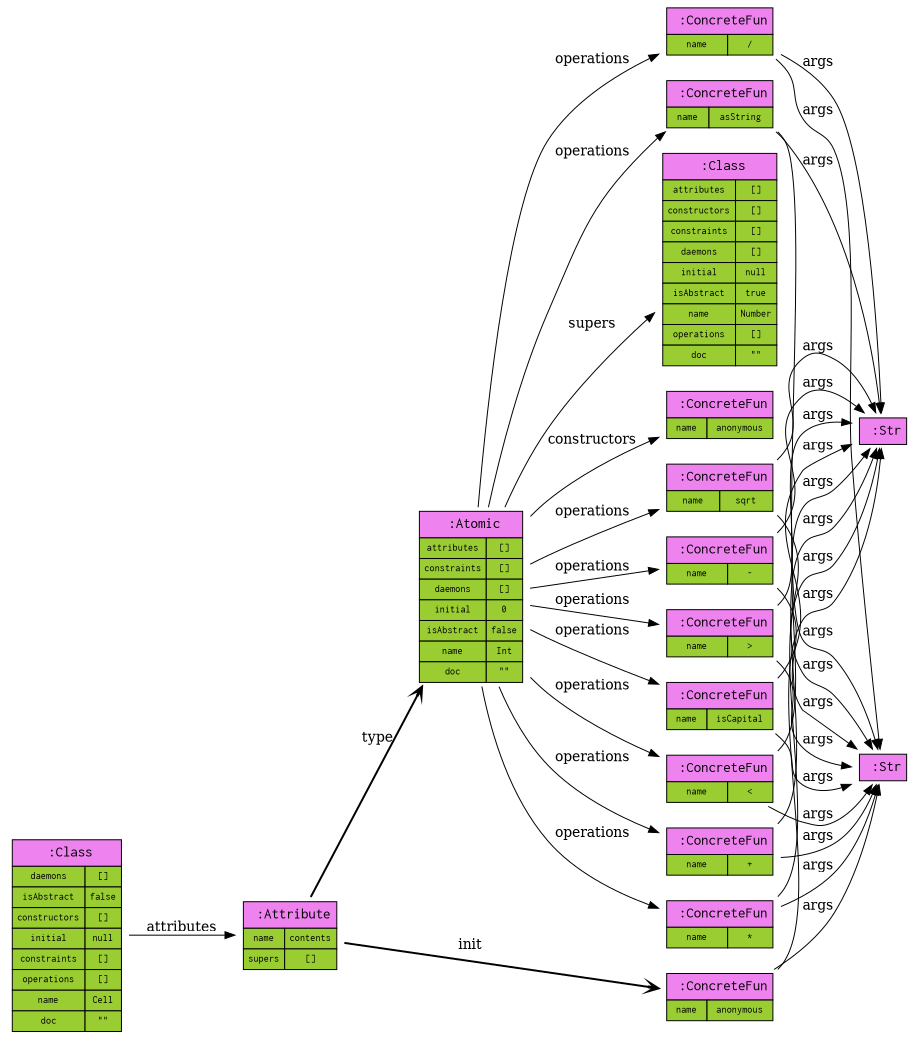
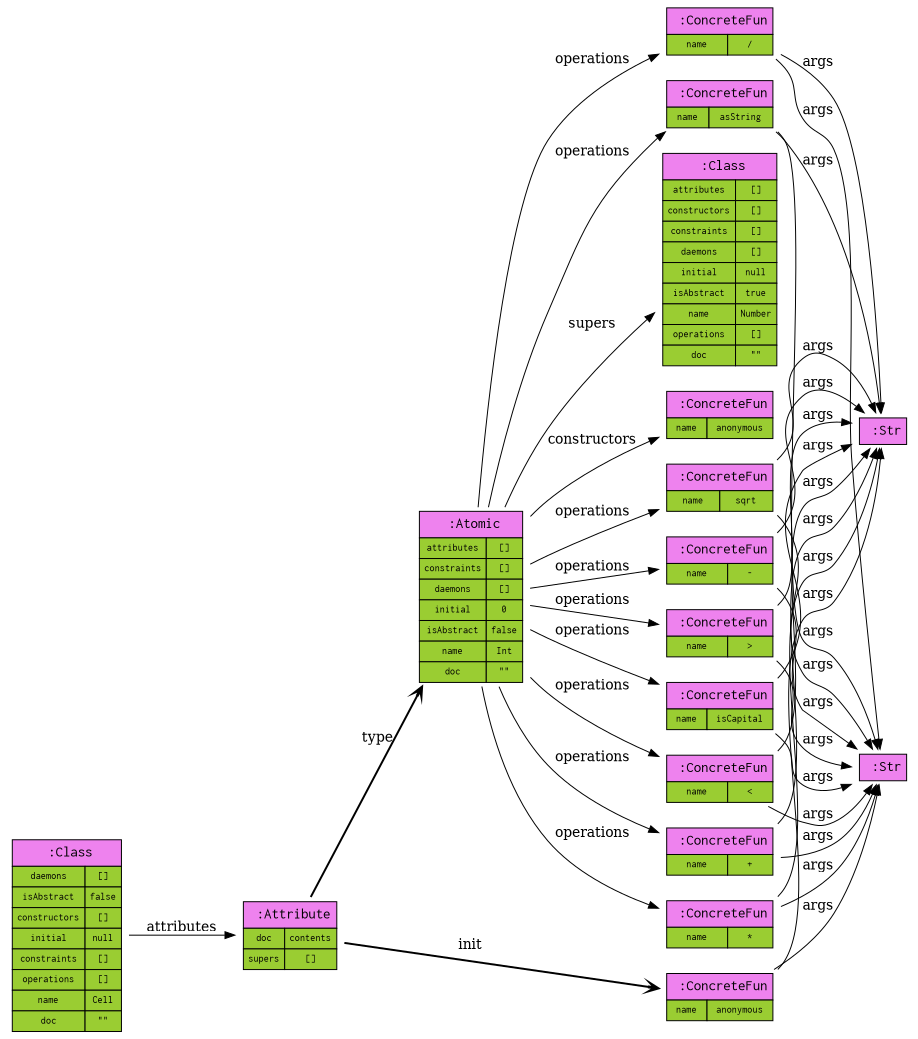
(264, 938) -> (264, 938)
